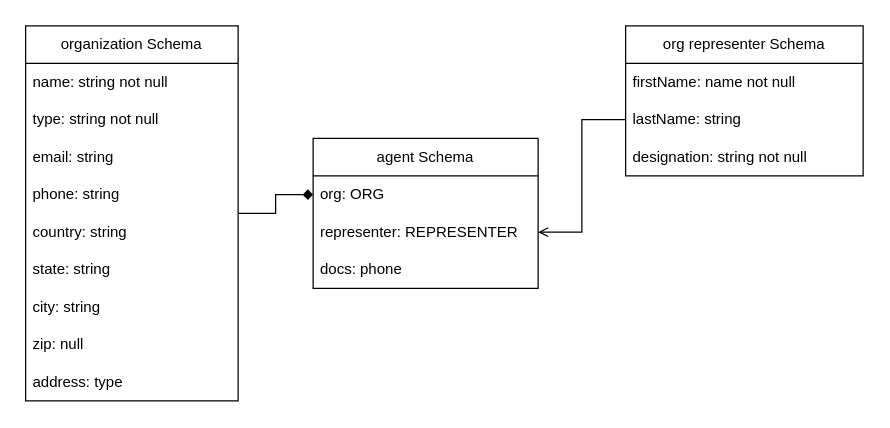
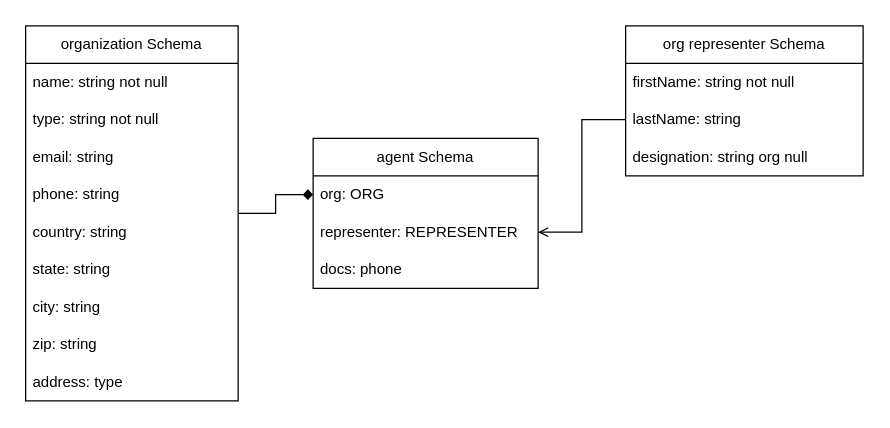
(720, 82) -> (727, 82)
(733, 157) -> (733, 157)
(61, 344) -> (72, 344)
